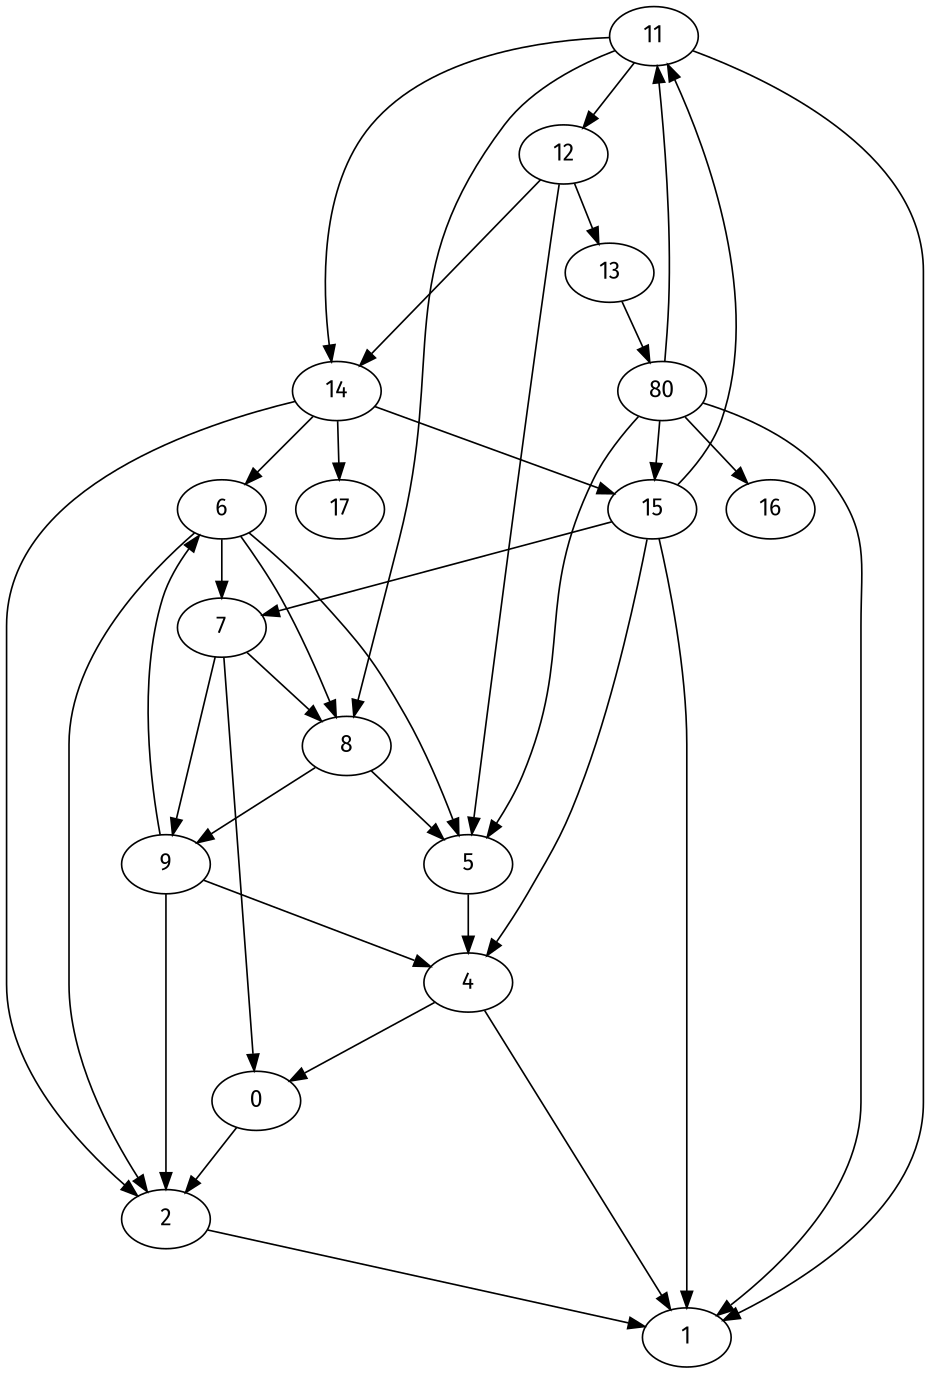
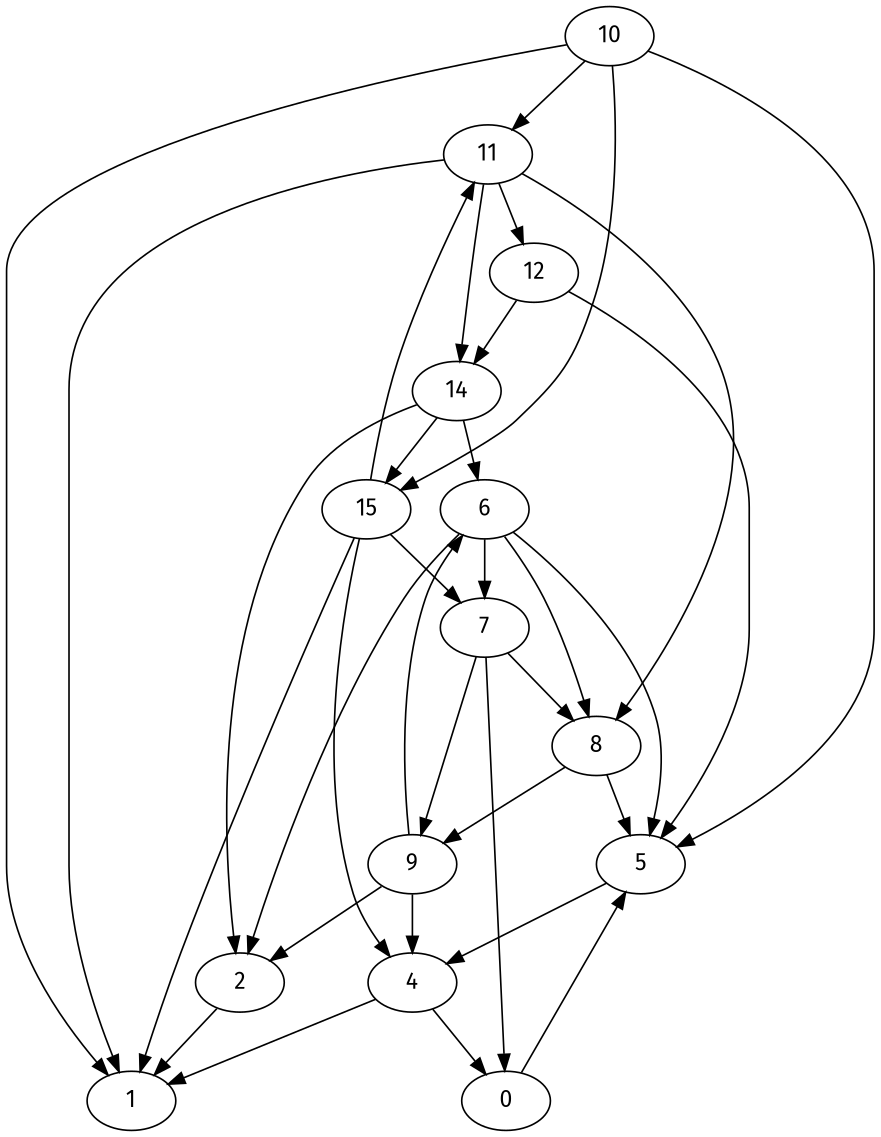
(610, 273) -> none
(662, 391) -> (610, 36)
(340, 509) -> none
(771, 509) -> none
(216, 1154) -> (569, 990)
